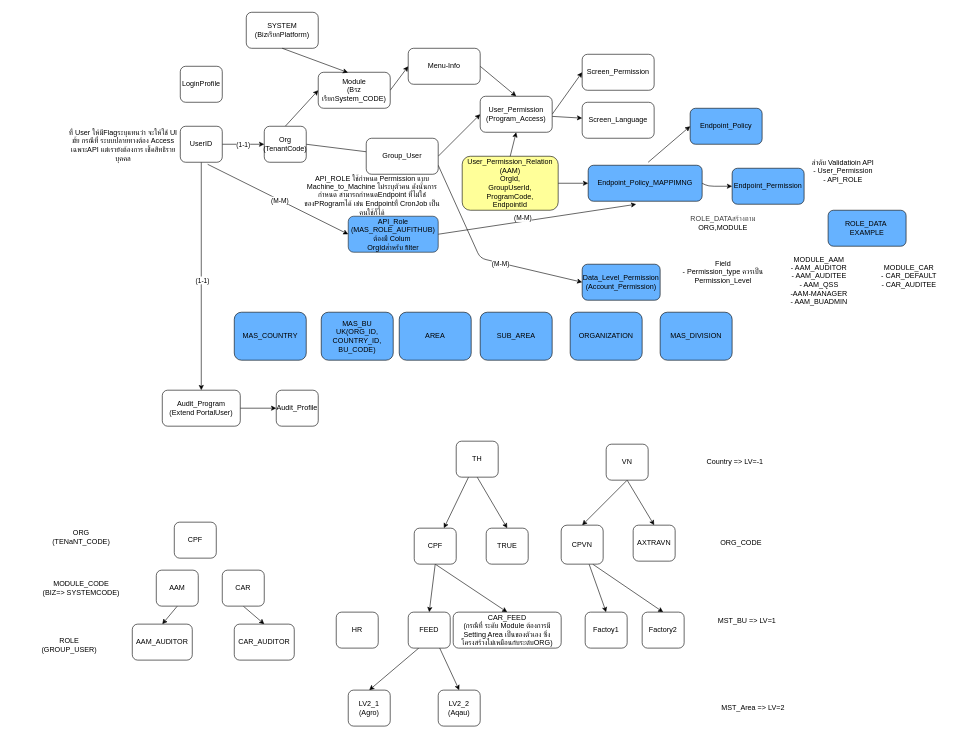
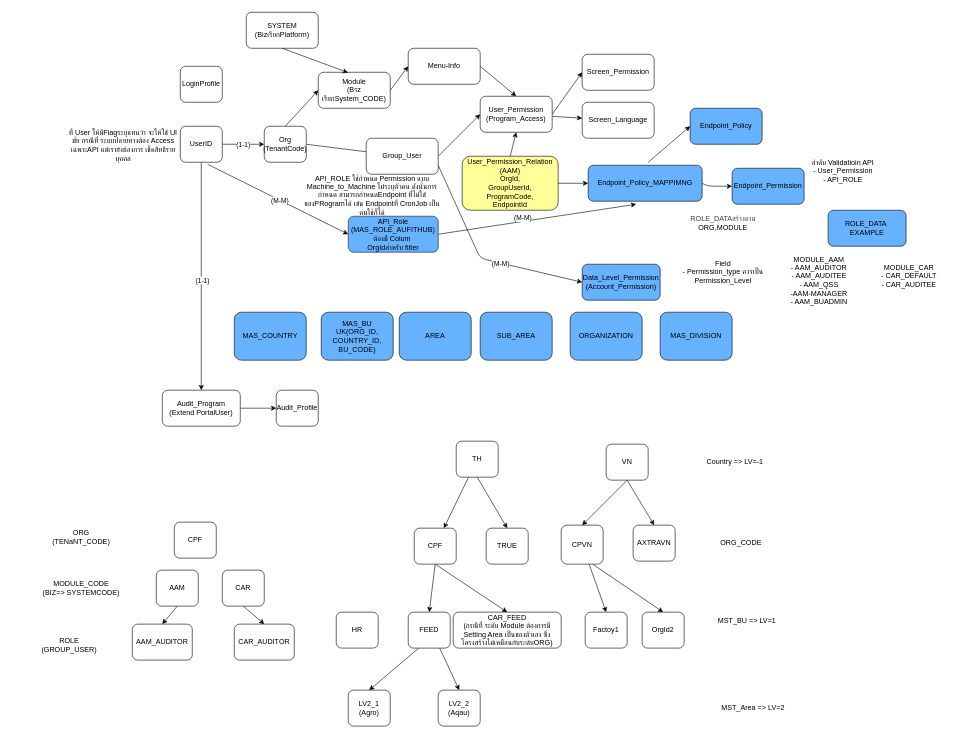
(663, 630) -> (663, 630)
